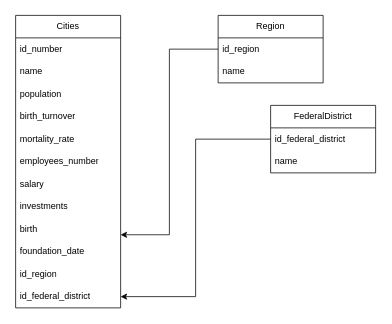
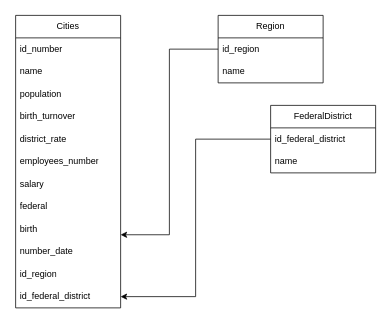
(53, 139) -> (50, 139)
(46, 207) -> (36, 207)
(57, 252) -> (48, 252)
